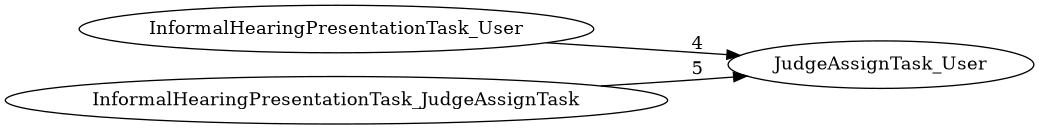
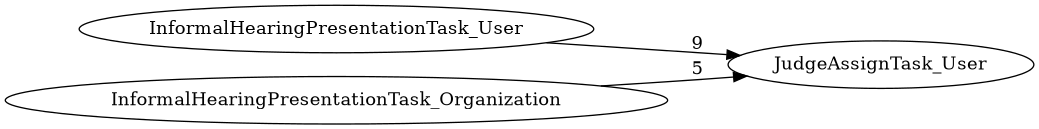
(698, 44) -> (698, 44)
(336, 100) -> (336, 100)
